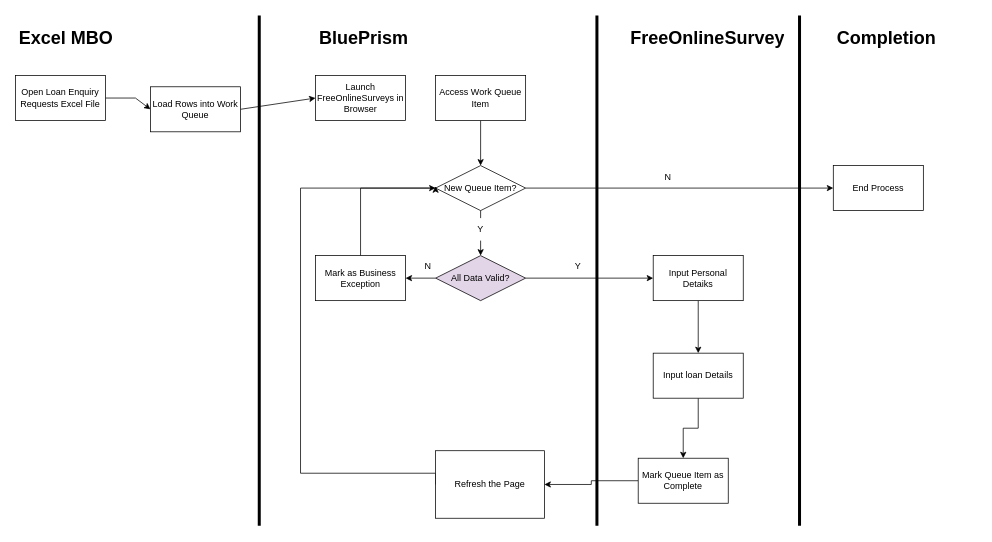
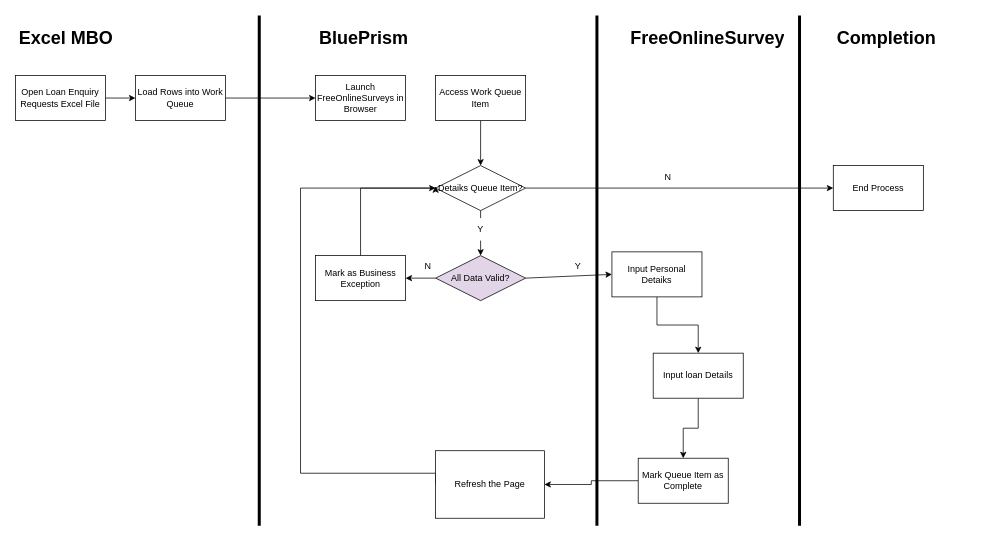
(195, 109) -> (180, 98)
(480, 188) -> (480, 188)
(698, 278) -> (657, 274)
